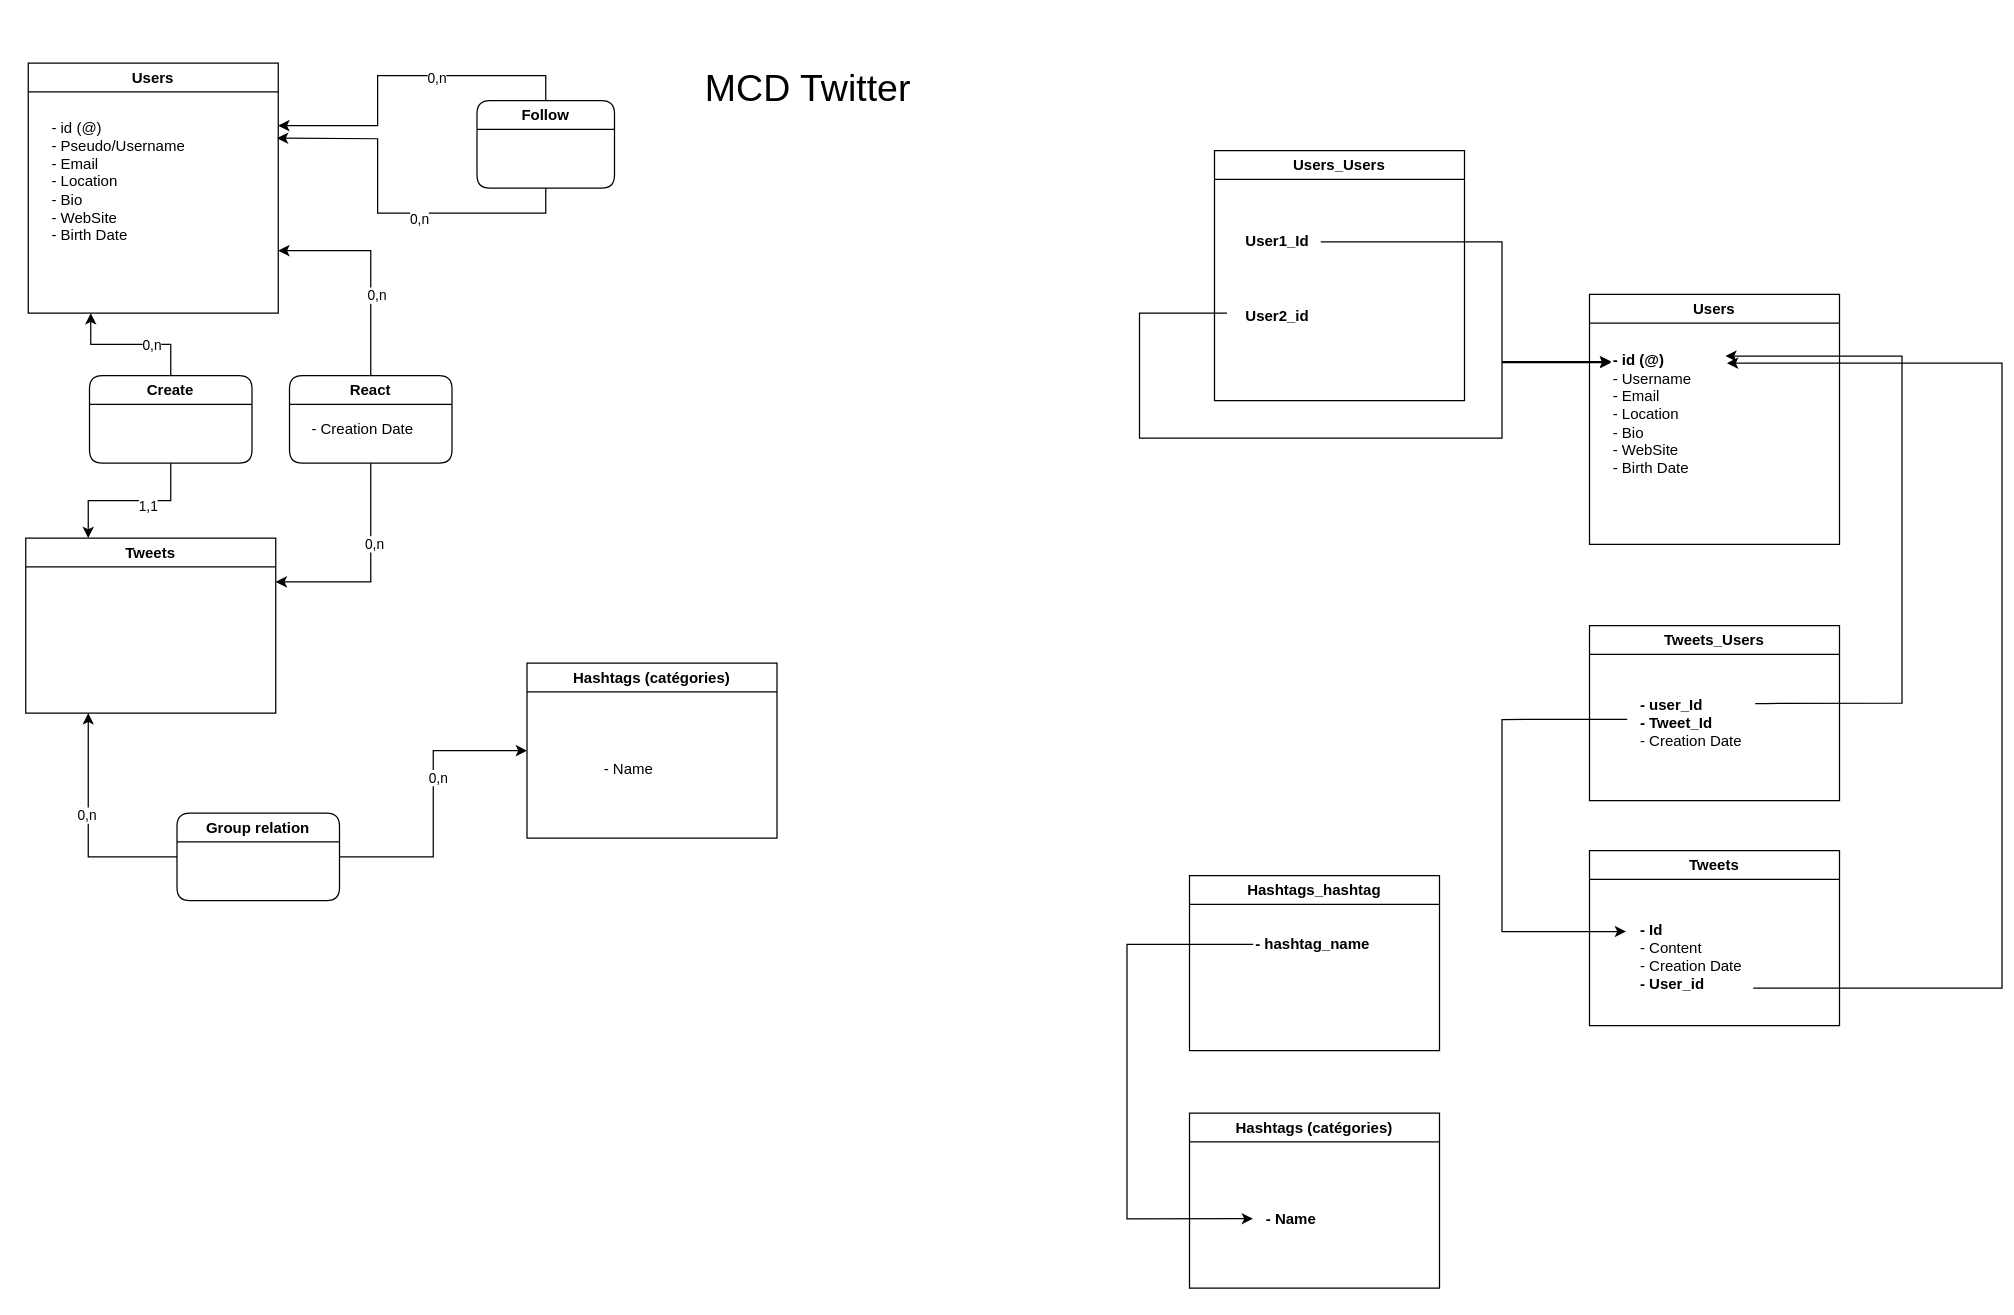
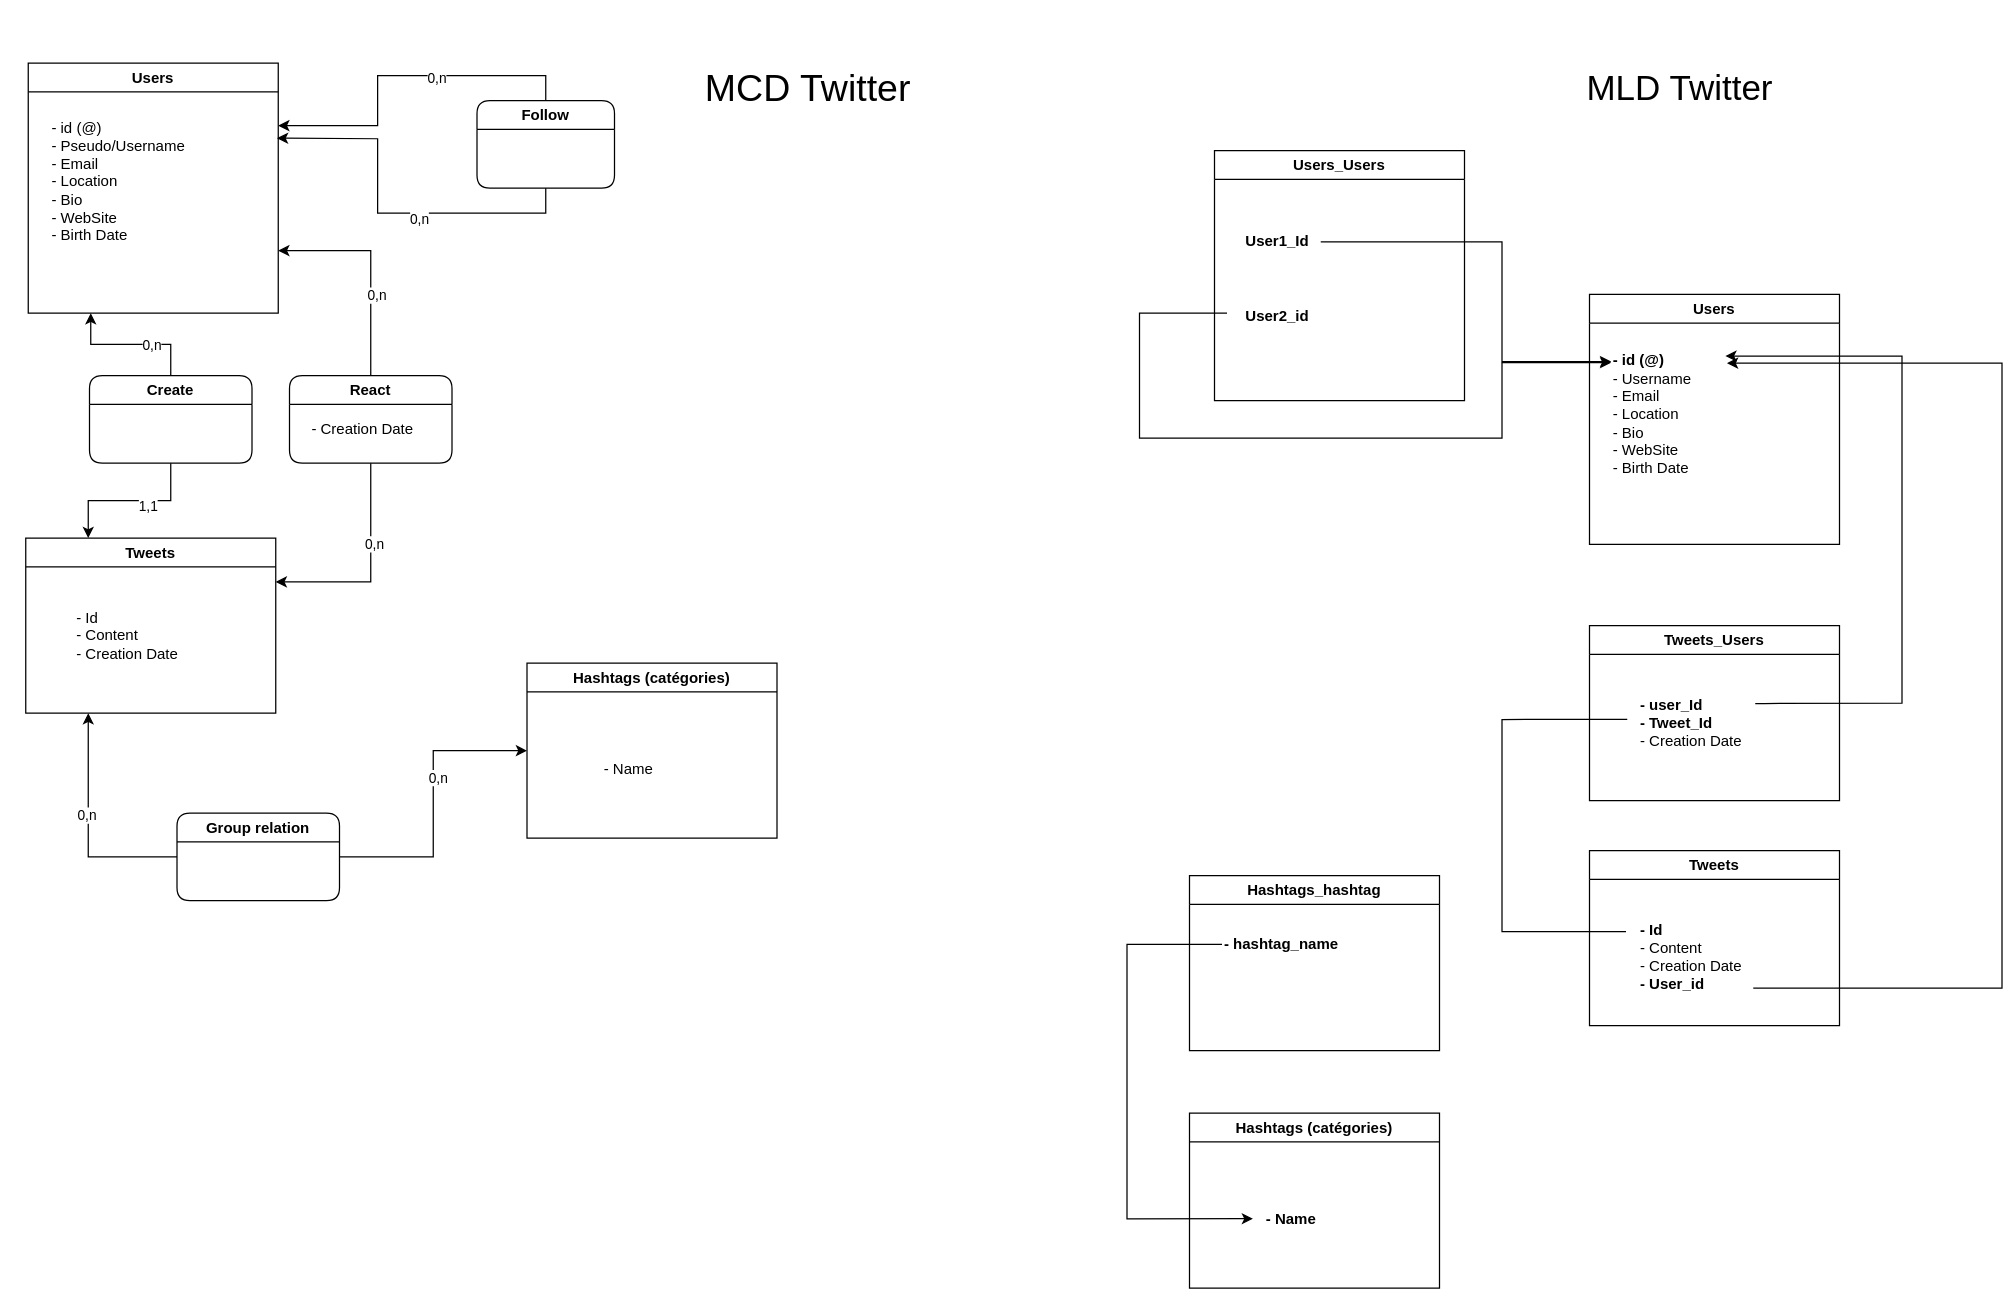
none -> (1680, 88)
none -> (127, 644)
(1616, 932) -> (1620, 932)
(1322, 944) -> (1291, 944)
